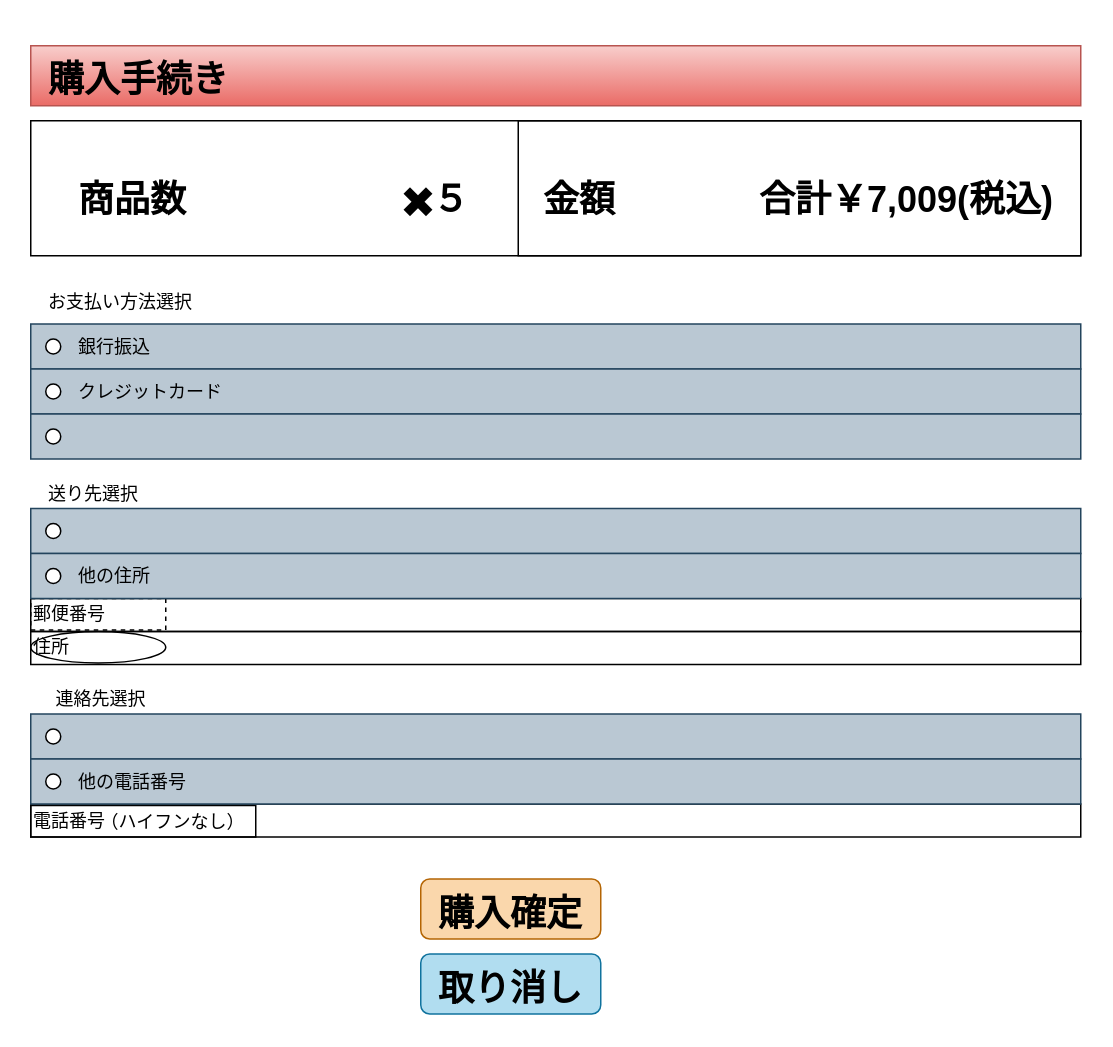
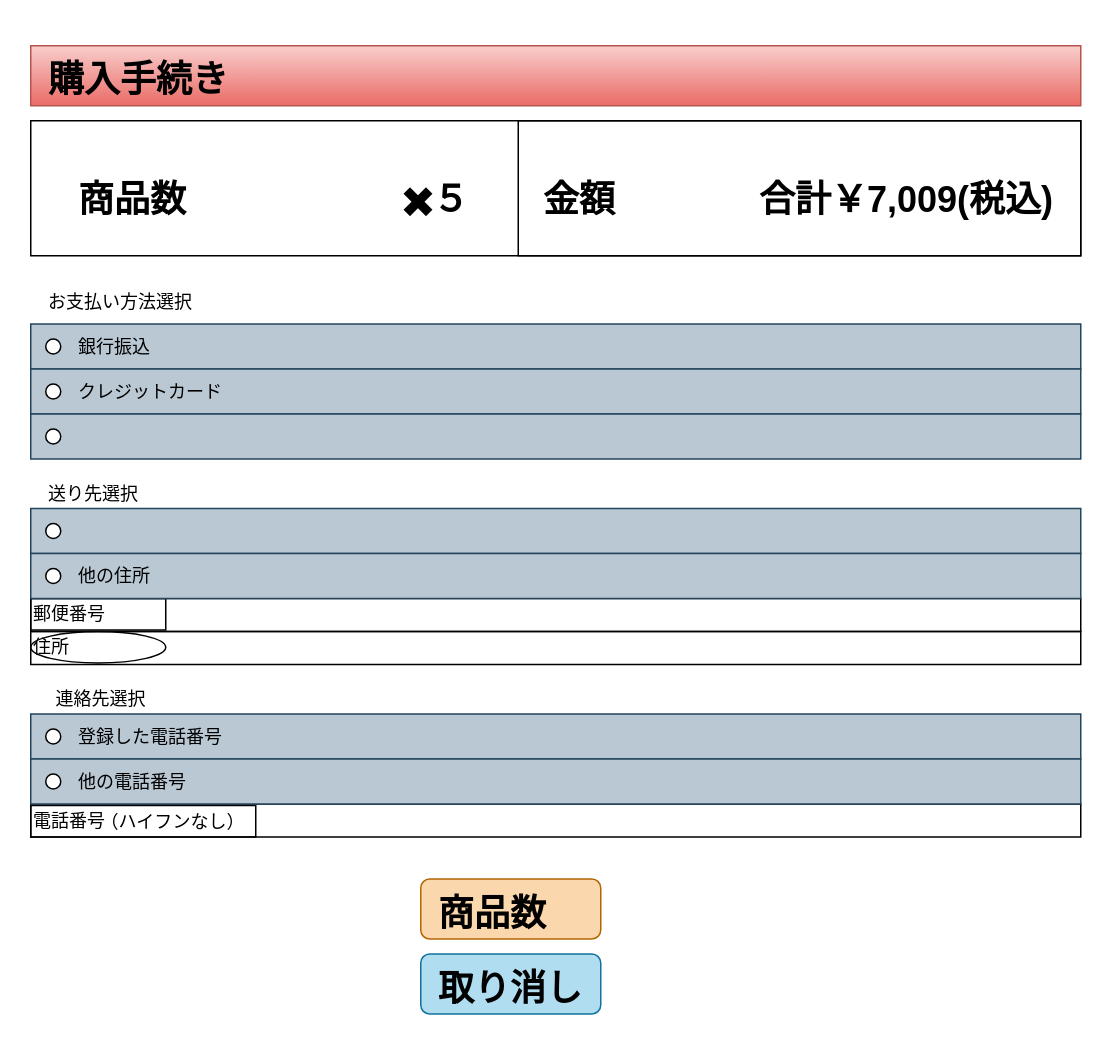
(98, 614) -> (98, 614)
none -> (158, 737)
(475, 880) -> (466, 880)
